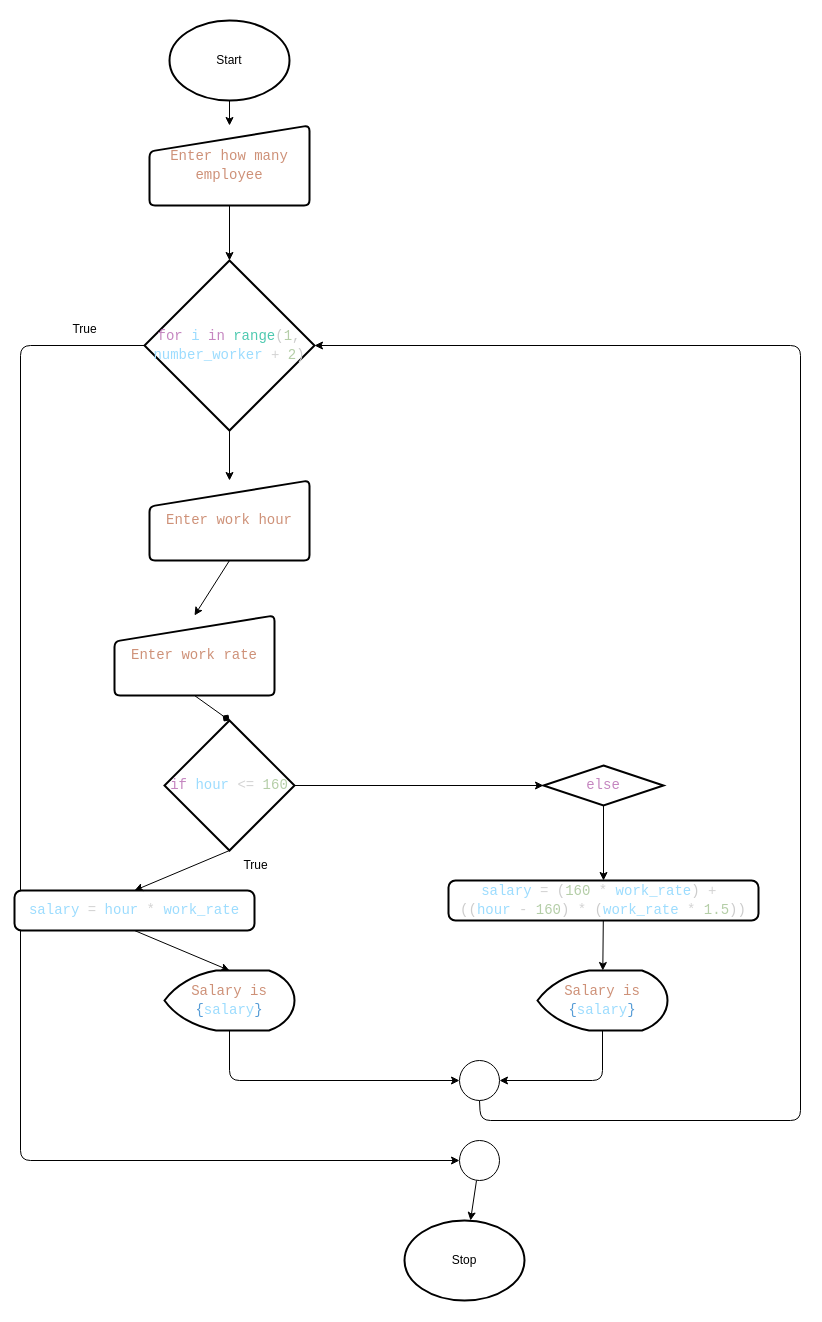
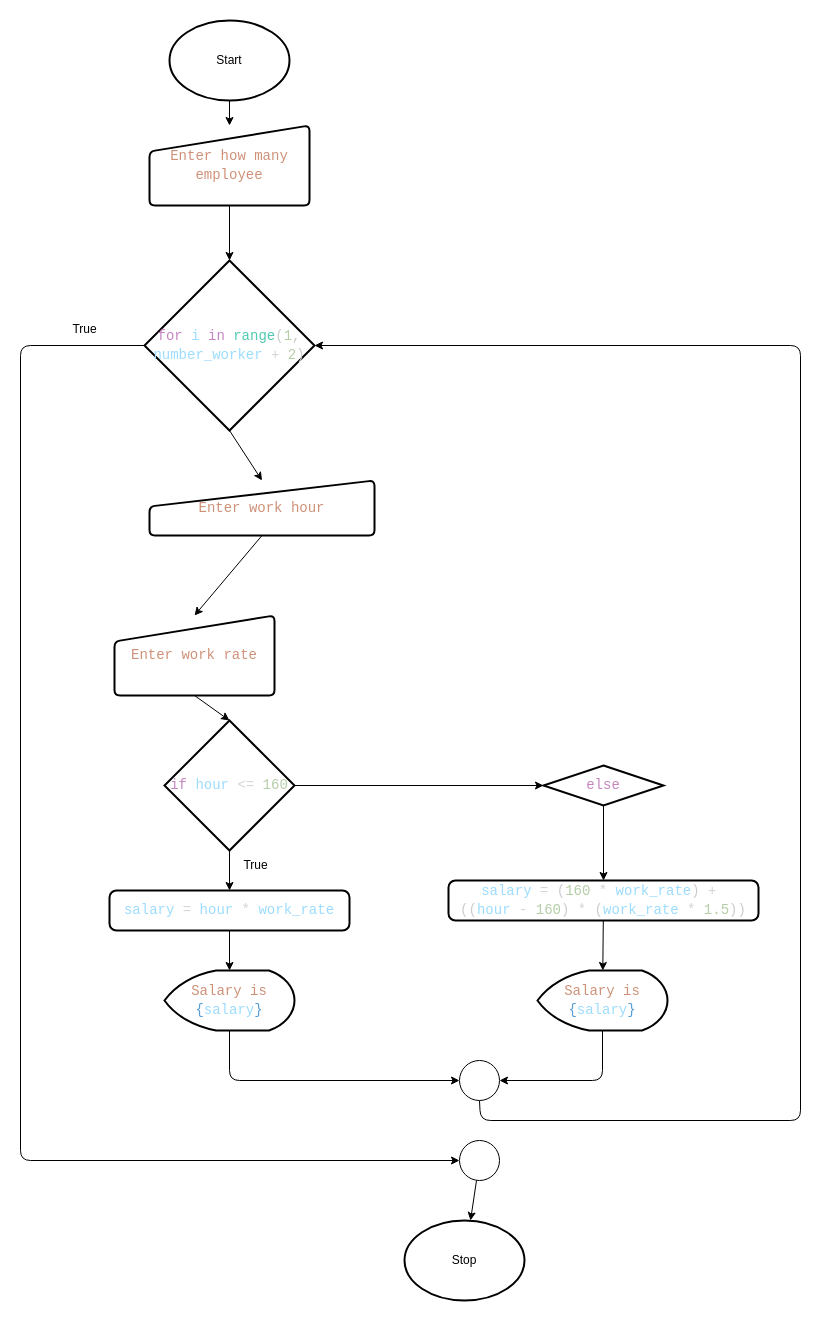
(230, 521) -> (262, 508)
(222, 715) -> (223, 716)
(135, 911) -> (230, 911)
